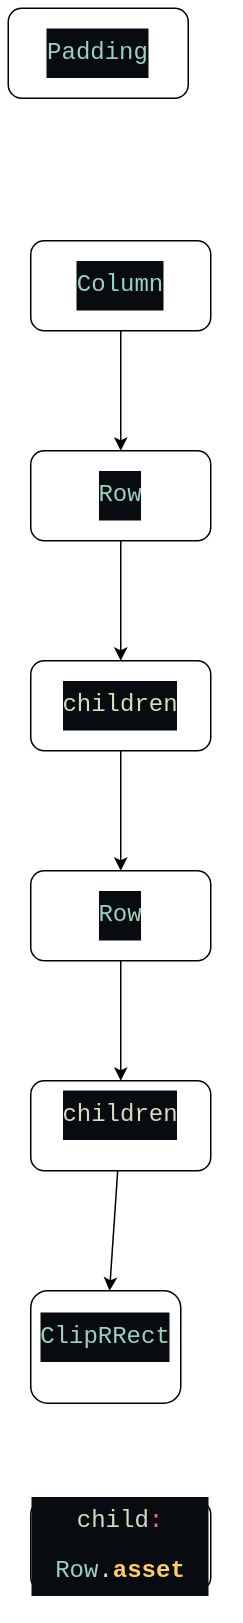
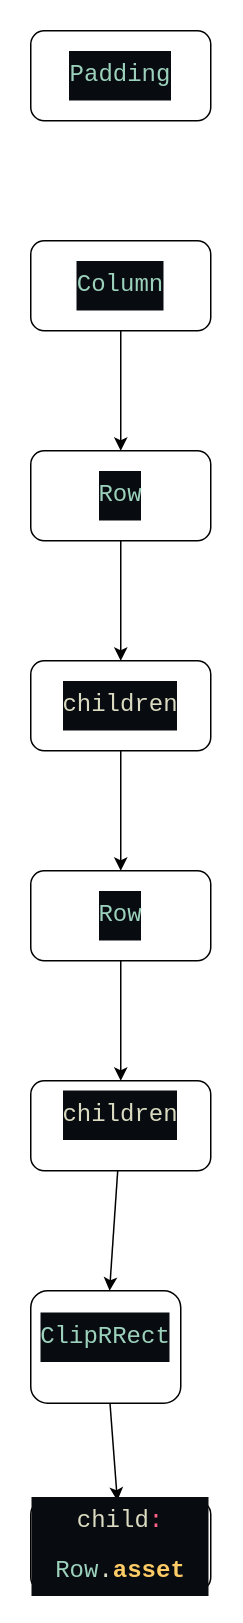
(98, 53) -> (121, 76)
none -> (113, 1447)
